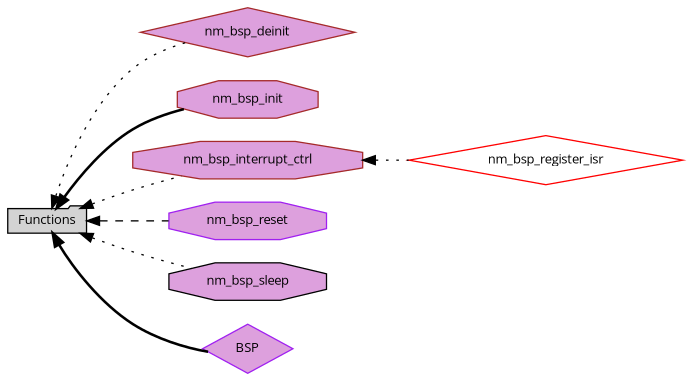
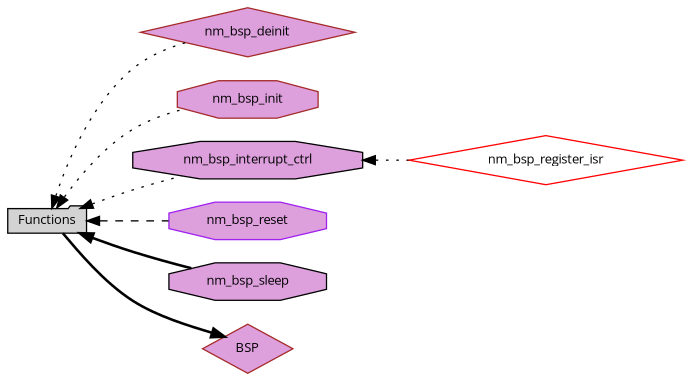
(116, 141) -> (116, 141)
(248, 160) -> (248, 160)
(141, 254) -> (141, 254)
(121, 316) -> (128, 297)
(248, 349) -> (248, 349)
